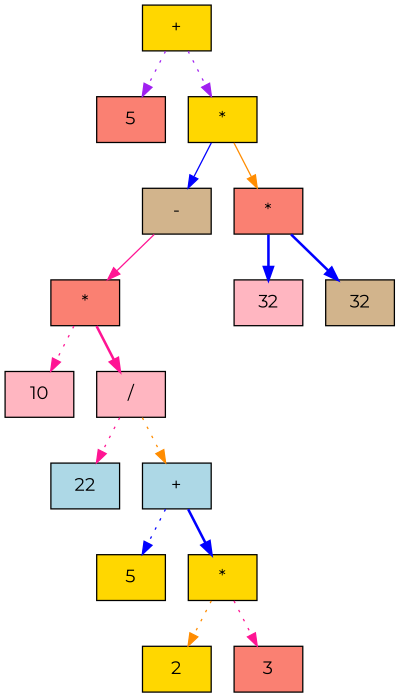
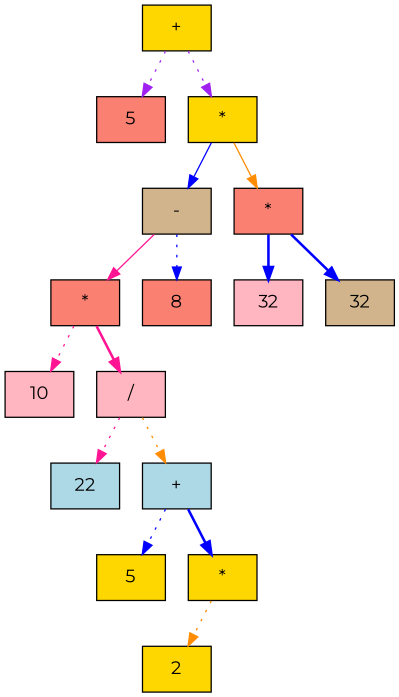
none -> (177, 303)
(268, 669) -> none
